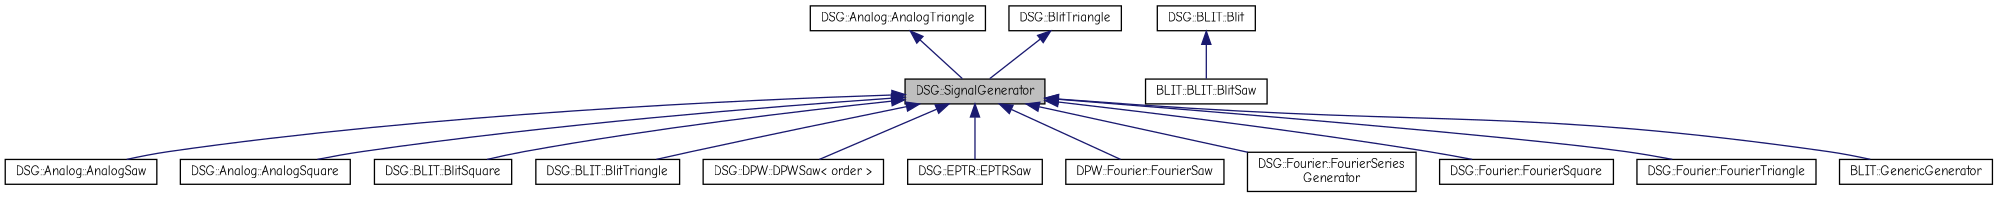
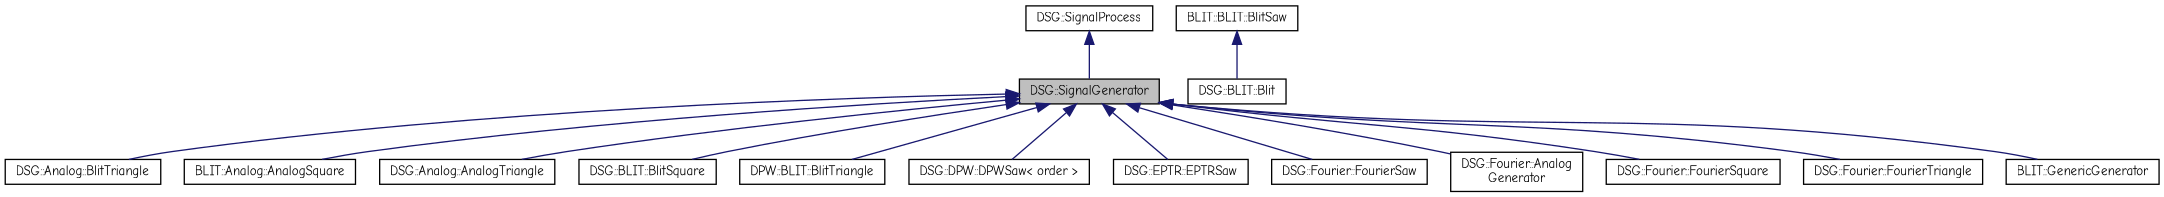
(1065, 18) -> (1089, 18)
(941, 59) -> (763, 126)
(1206, 62) -> (1237, 62)
(81, 172) -> (83, 172)
(265, 172) -> (270, 172)
(608, 172) -> (812, 172)
(1145, 172) -> (1349, 172)
(1332, 172) -> (1517, 172)
